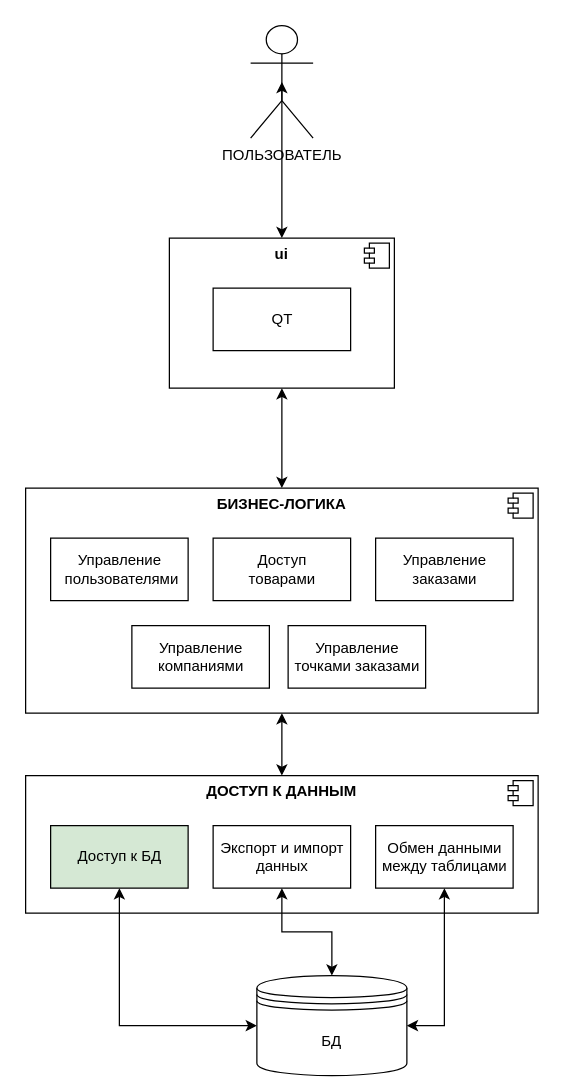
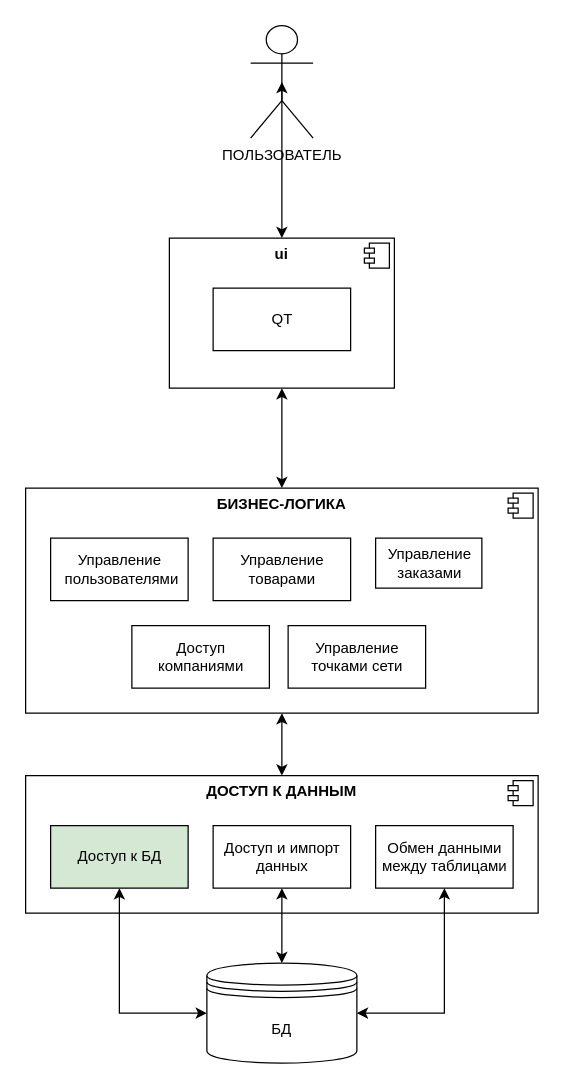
(283, 569) -> (283, 569)
(444, 569) -> (429, 563)
(201, 657) -> (201, 657)
(358, 657) -> (358, 657)
(283, 857) -> (283, 857)
(332, 1026) -> (282, 1013)
